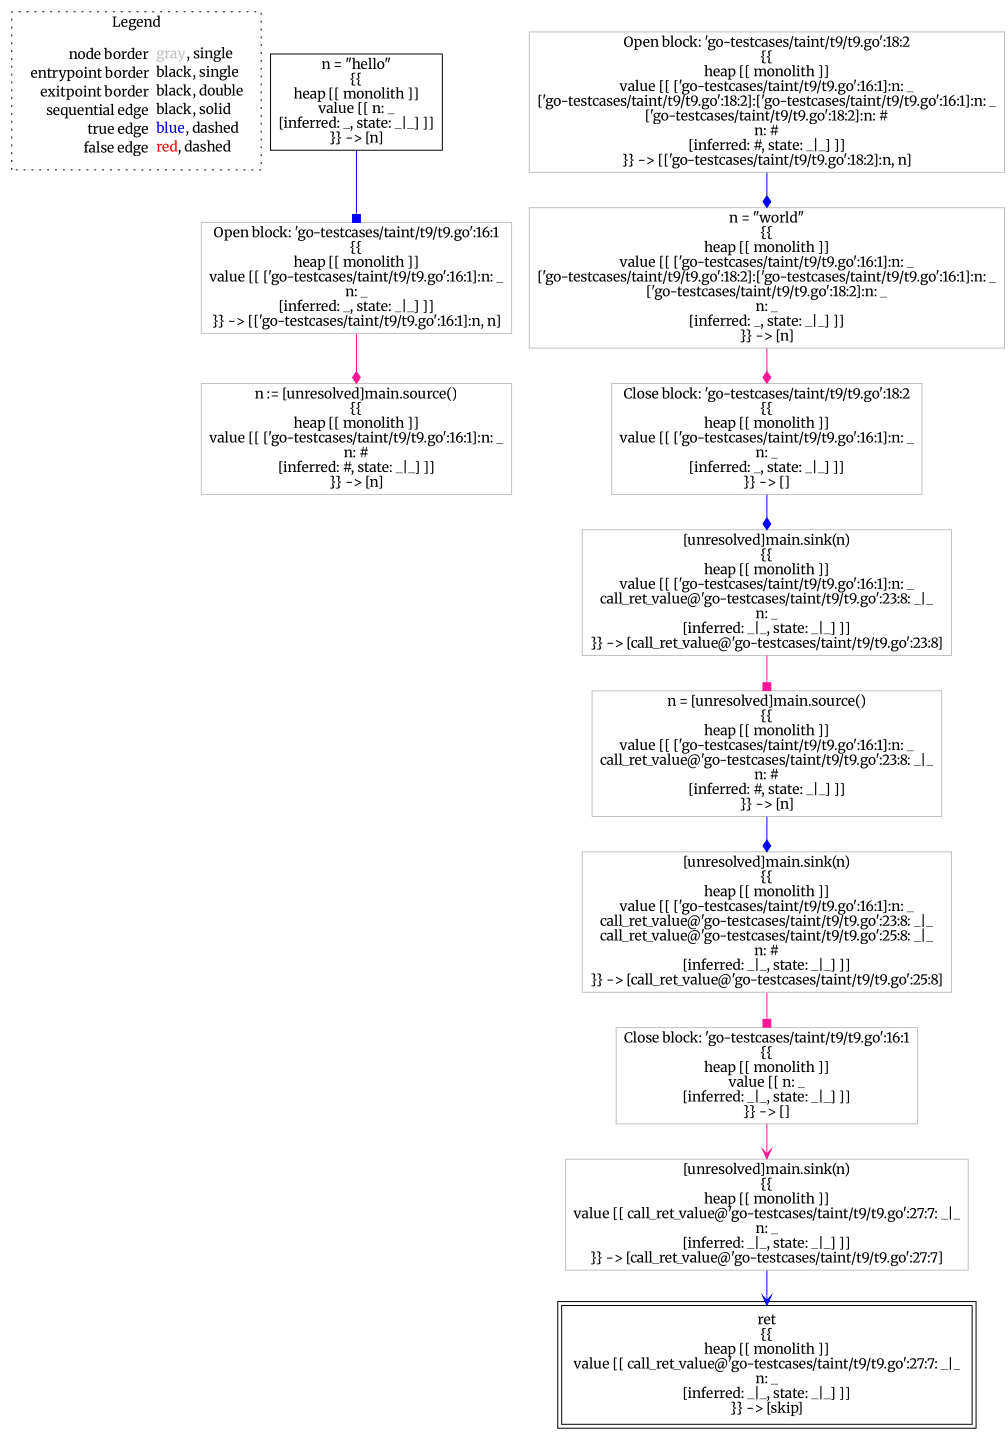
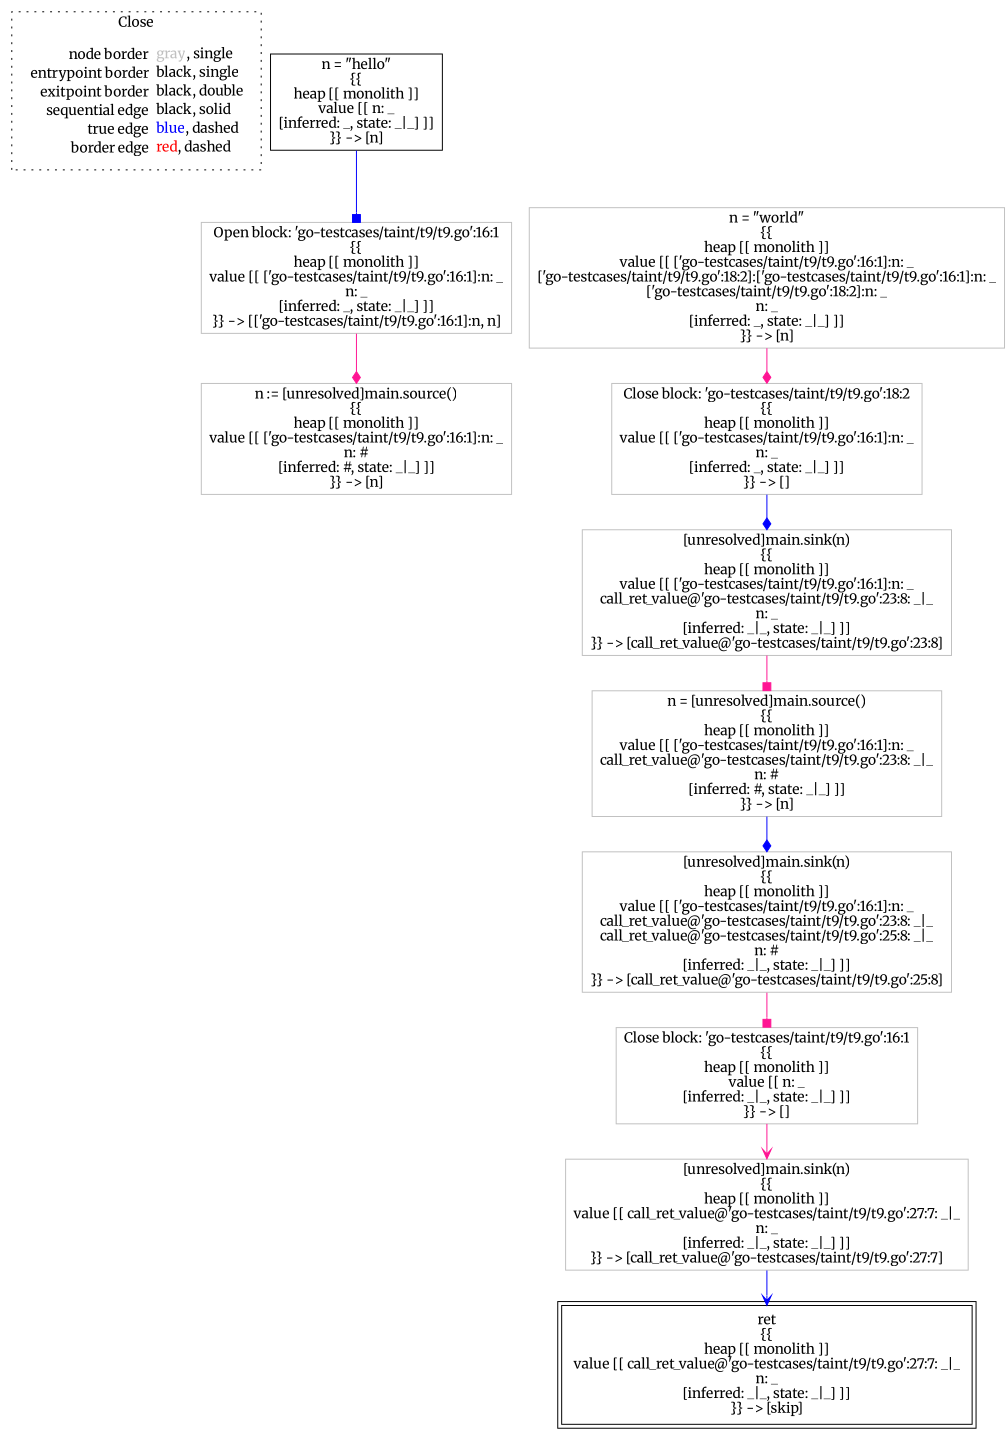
(136, 23) -> (136, 23)
(767, 102) -> none
(118, 148) -> (111, 148)
